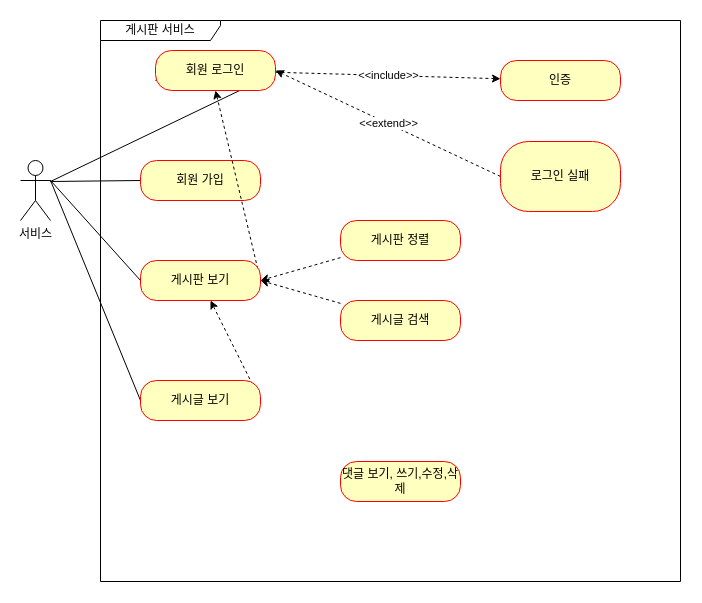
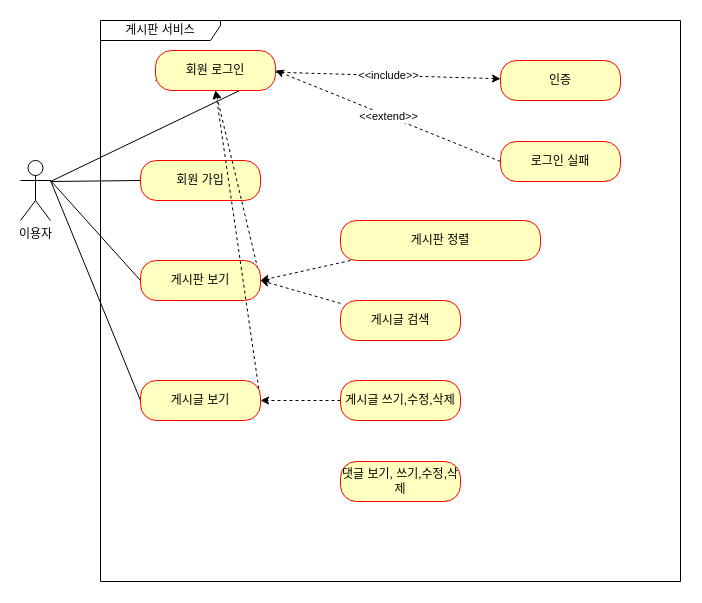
(561, 177) -> (561, 162)
(36, 235) -> (36, 235)
(401, 241) -> (441, 241)
(232, 343) -> (239, 250)
none -> (304, 401)
none -> (401, 401)
